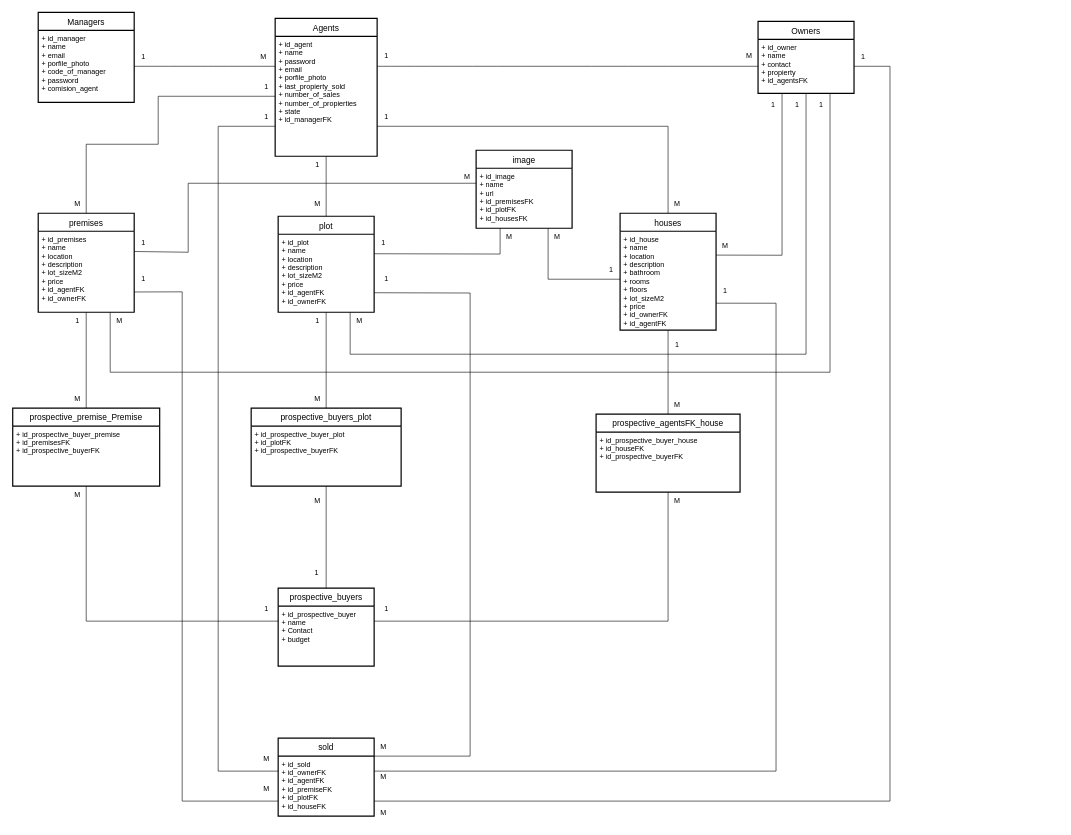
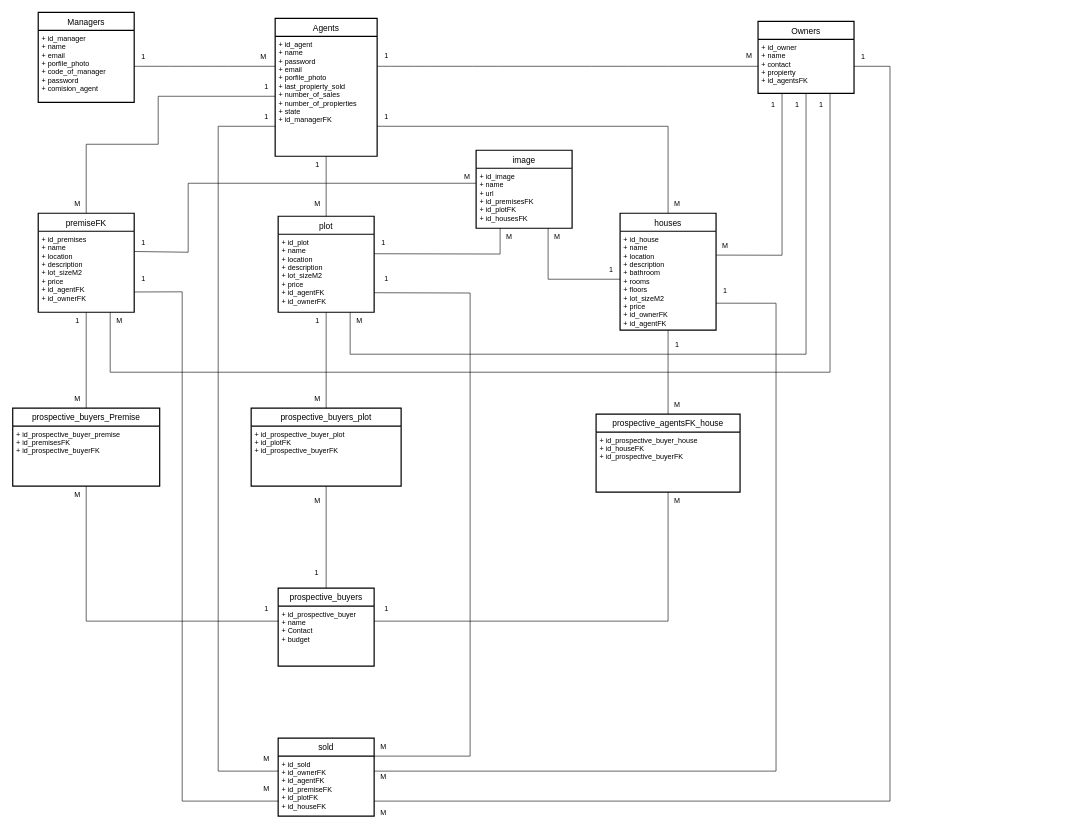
(86, 223) -> (86, 223)
(86, 418) -> (86, 418)
